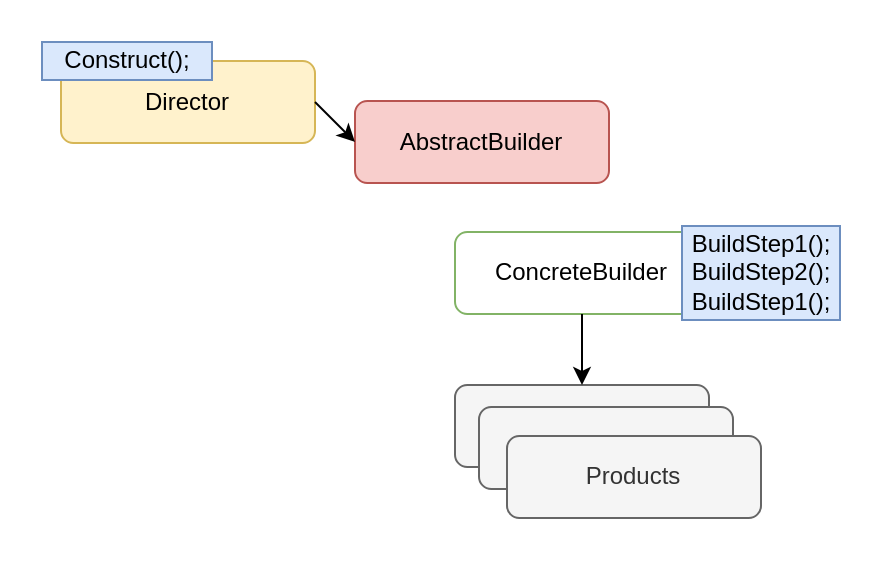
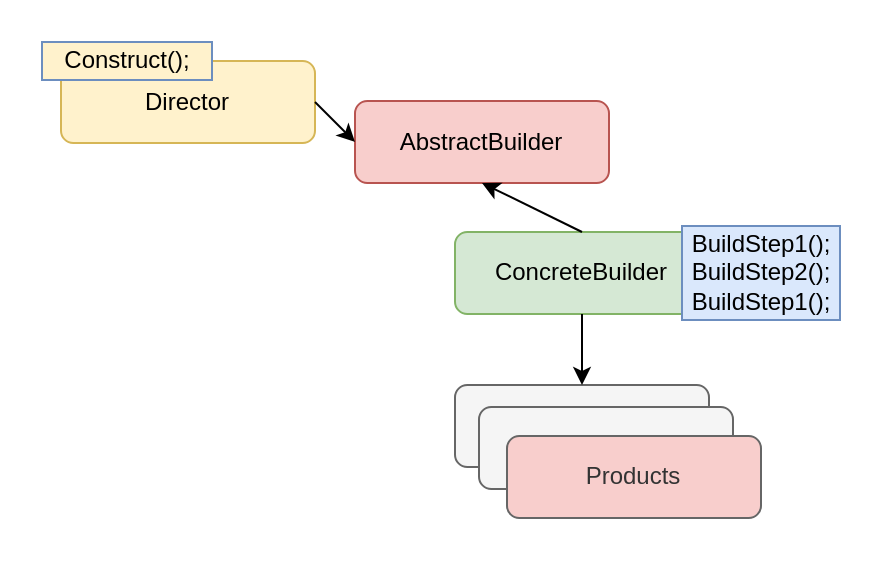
(127, 61) -> (127, 61)
none -> (538, 210)
(582, 273) -> (582, 273)
(634, 477) -> (634, 477)
